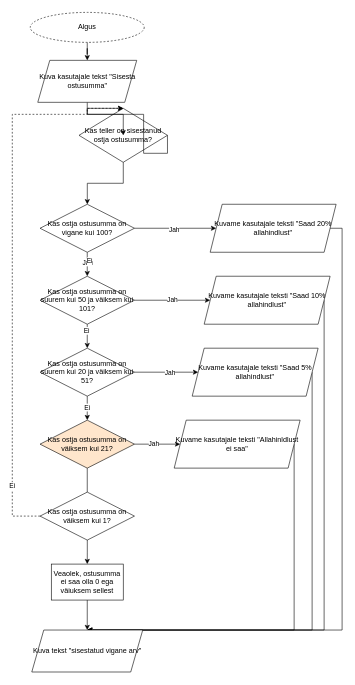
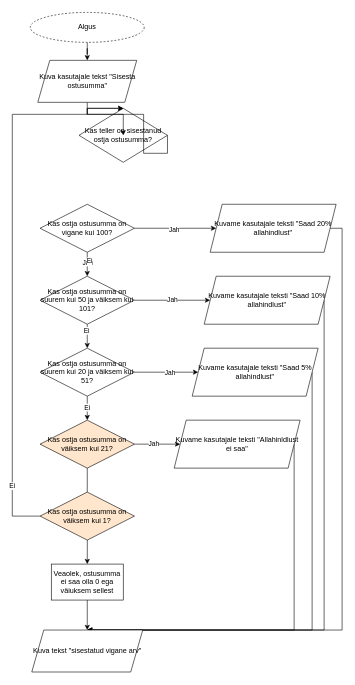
(87, 183) -> none
(12, 292) -> (12, 292)
(87, 516) -> (87, 516)
